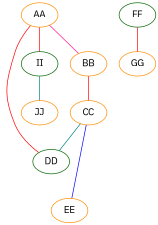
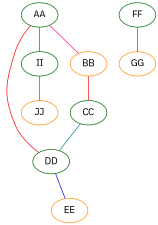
(40, 15) -> (40, 15)
(89, 113) -> (89, 113)
(79, 162) -> (60, 186)
